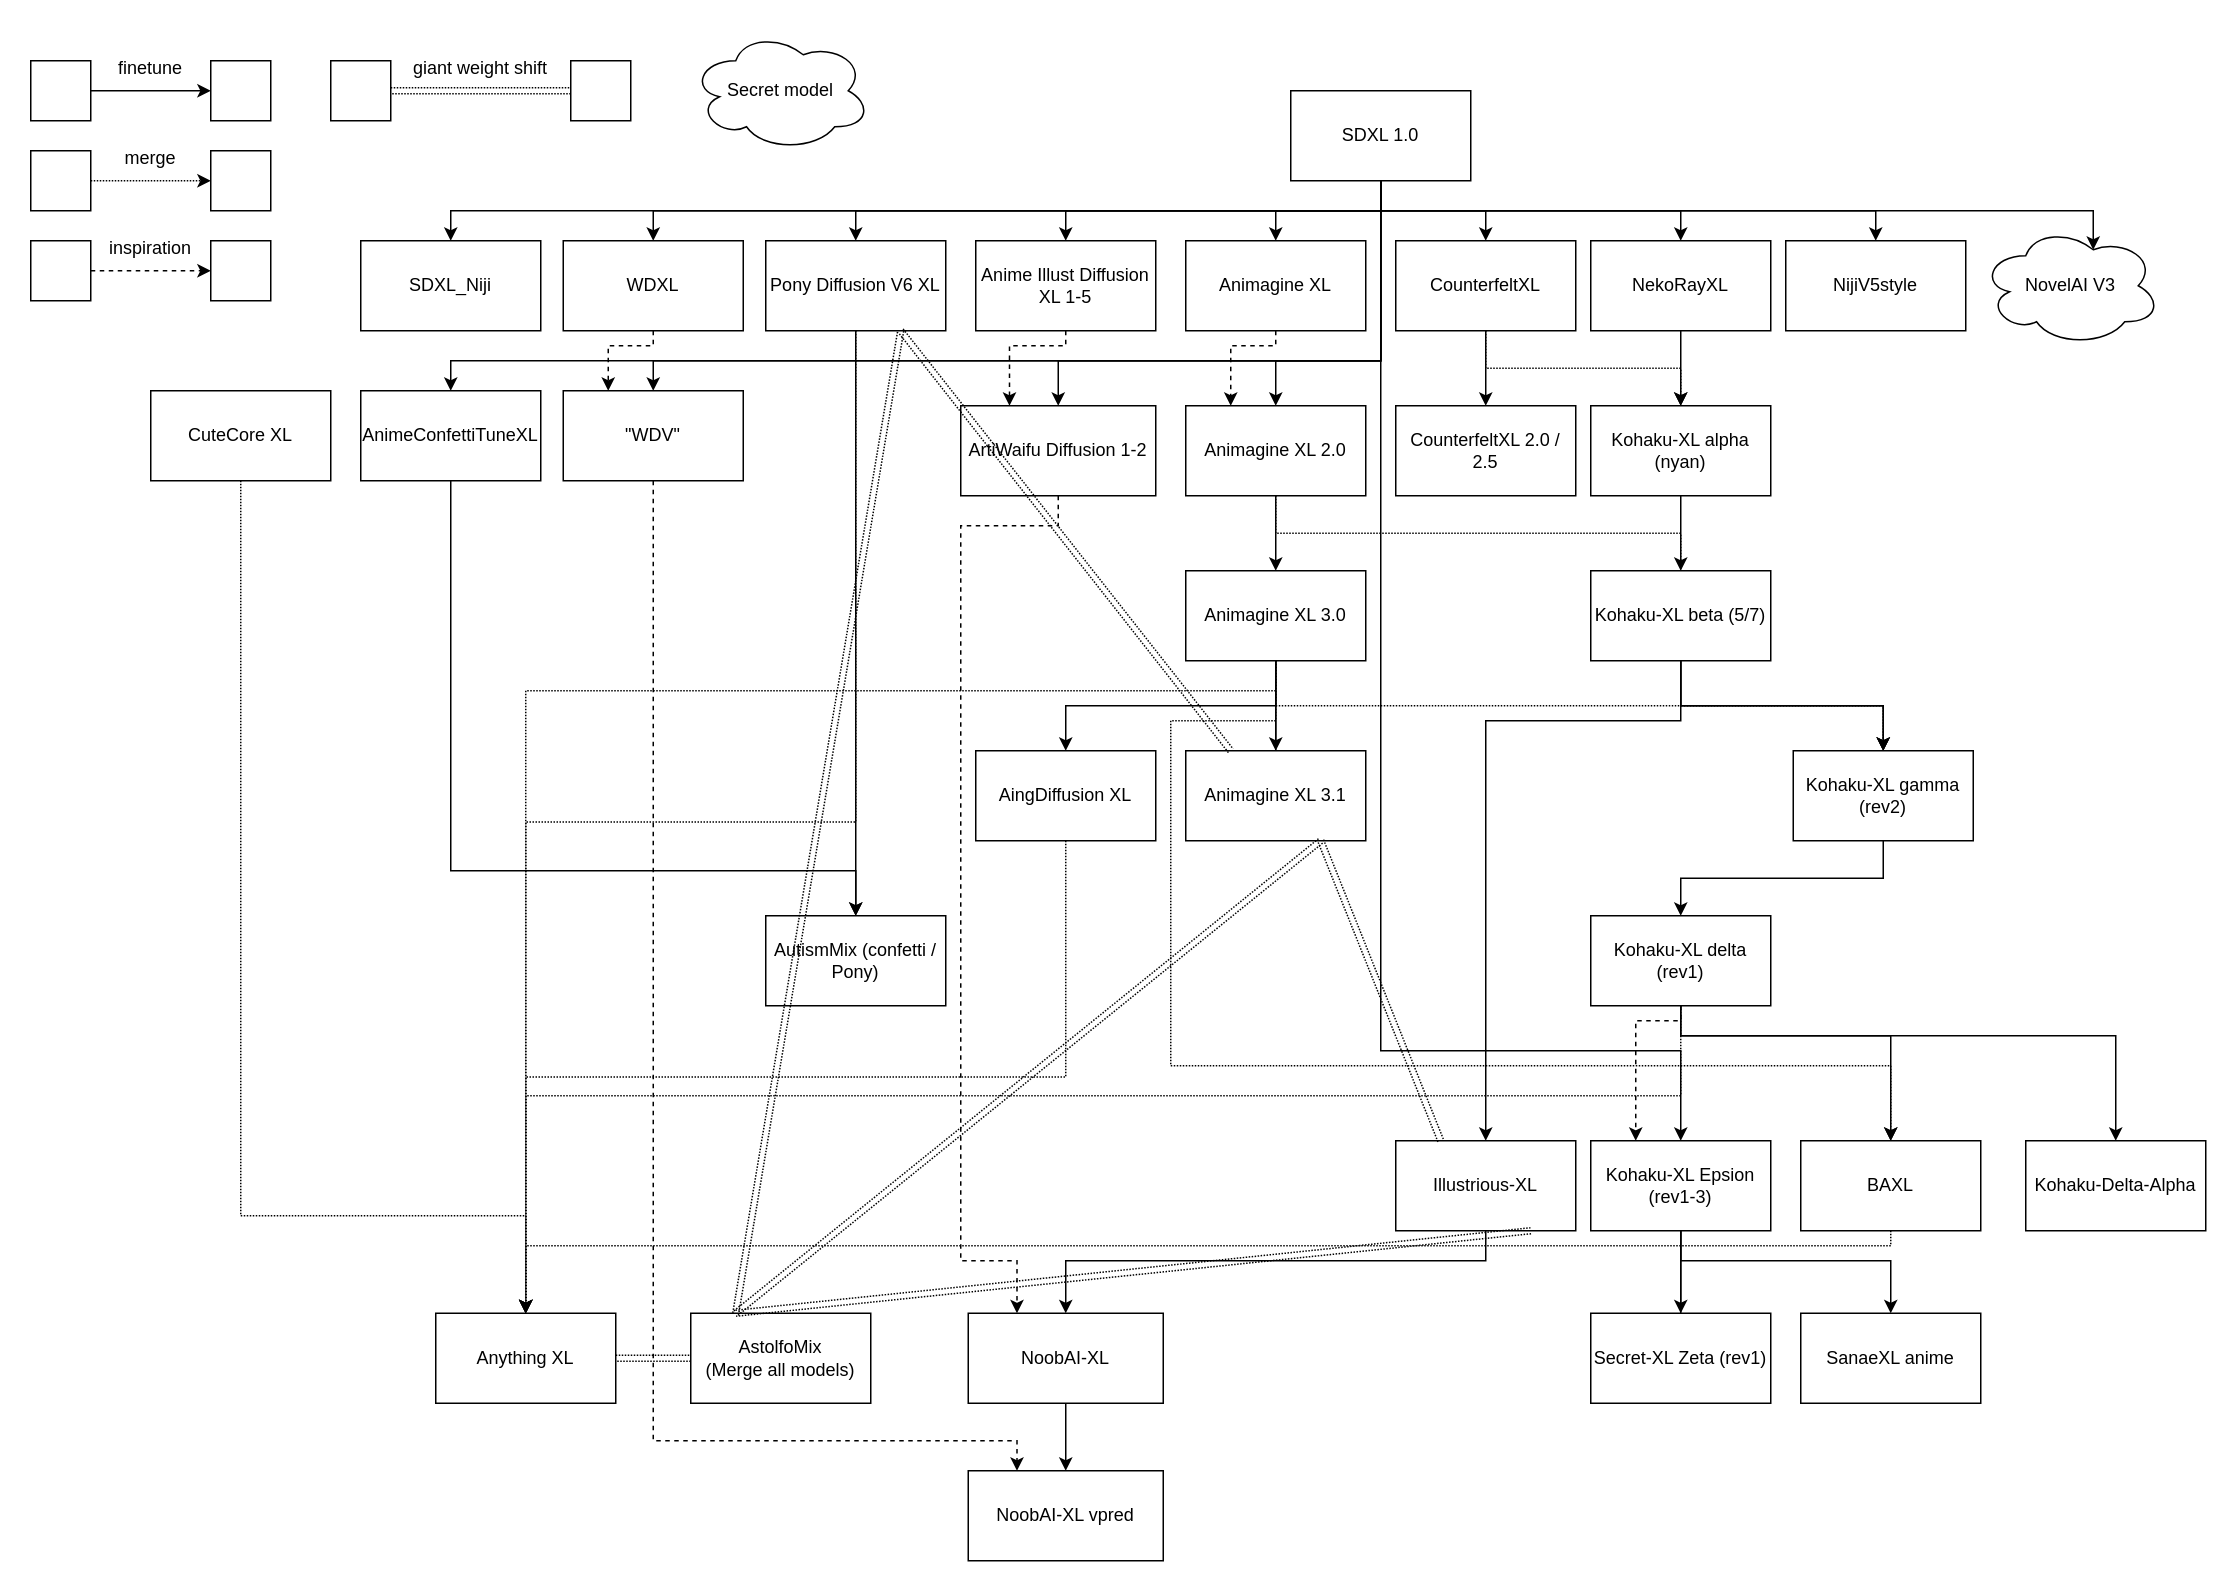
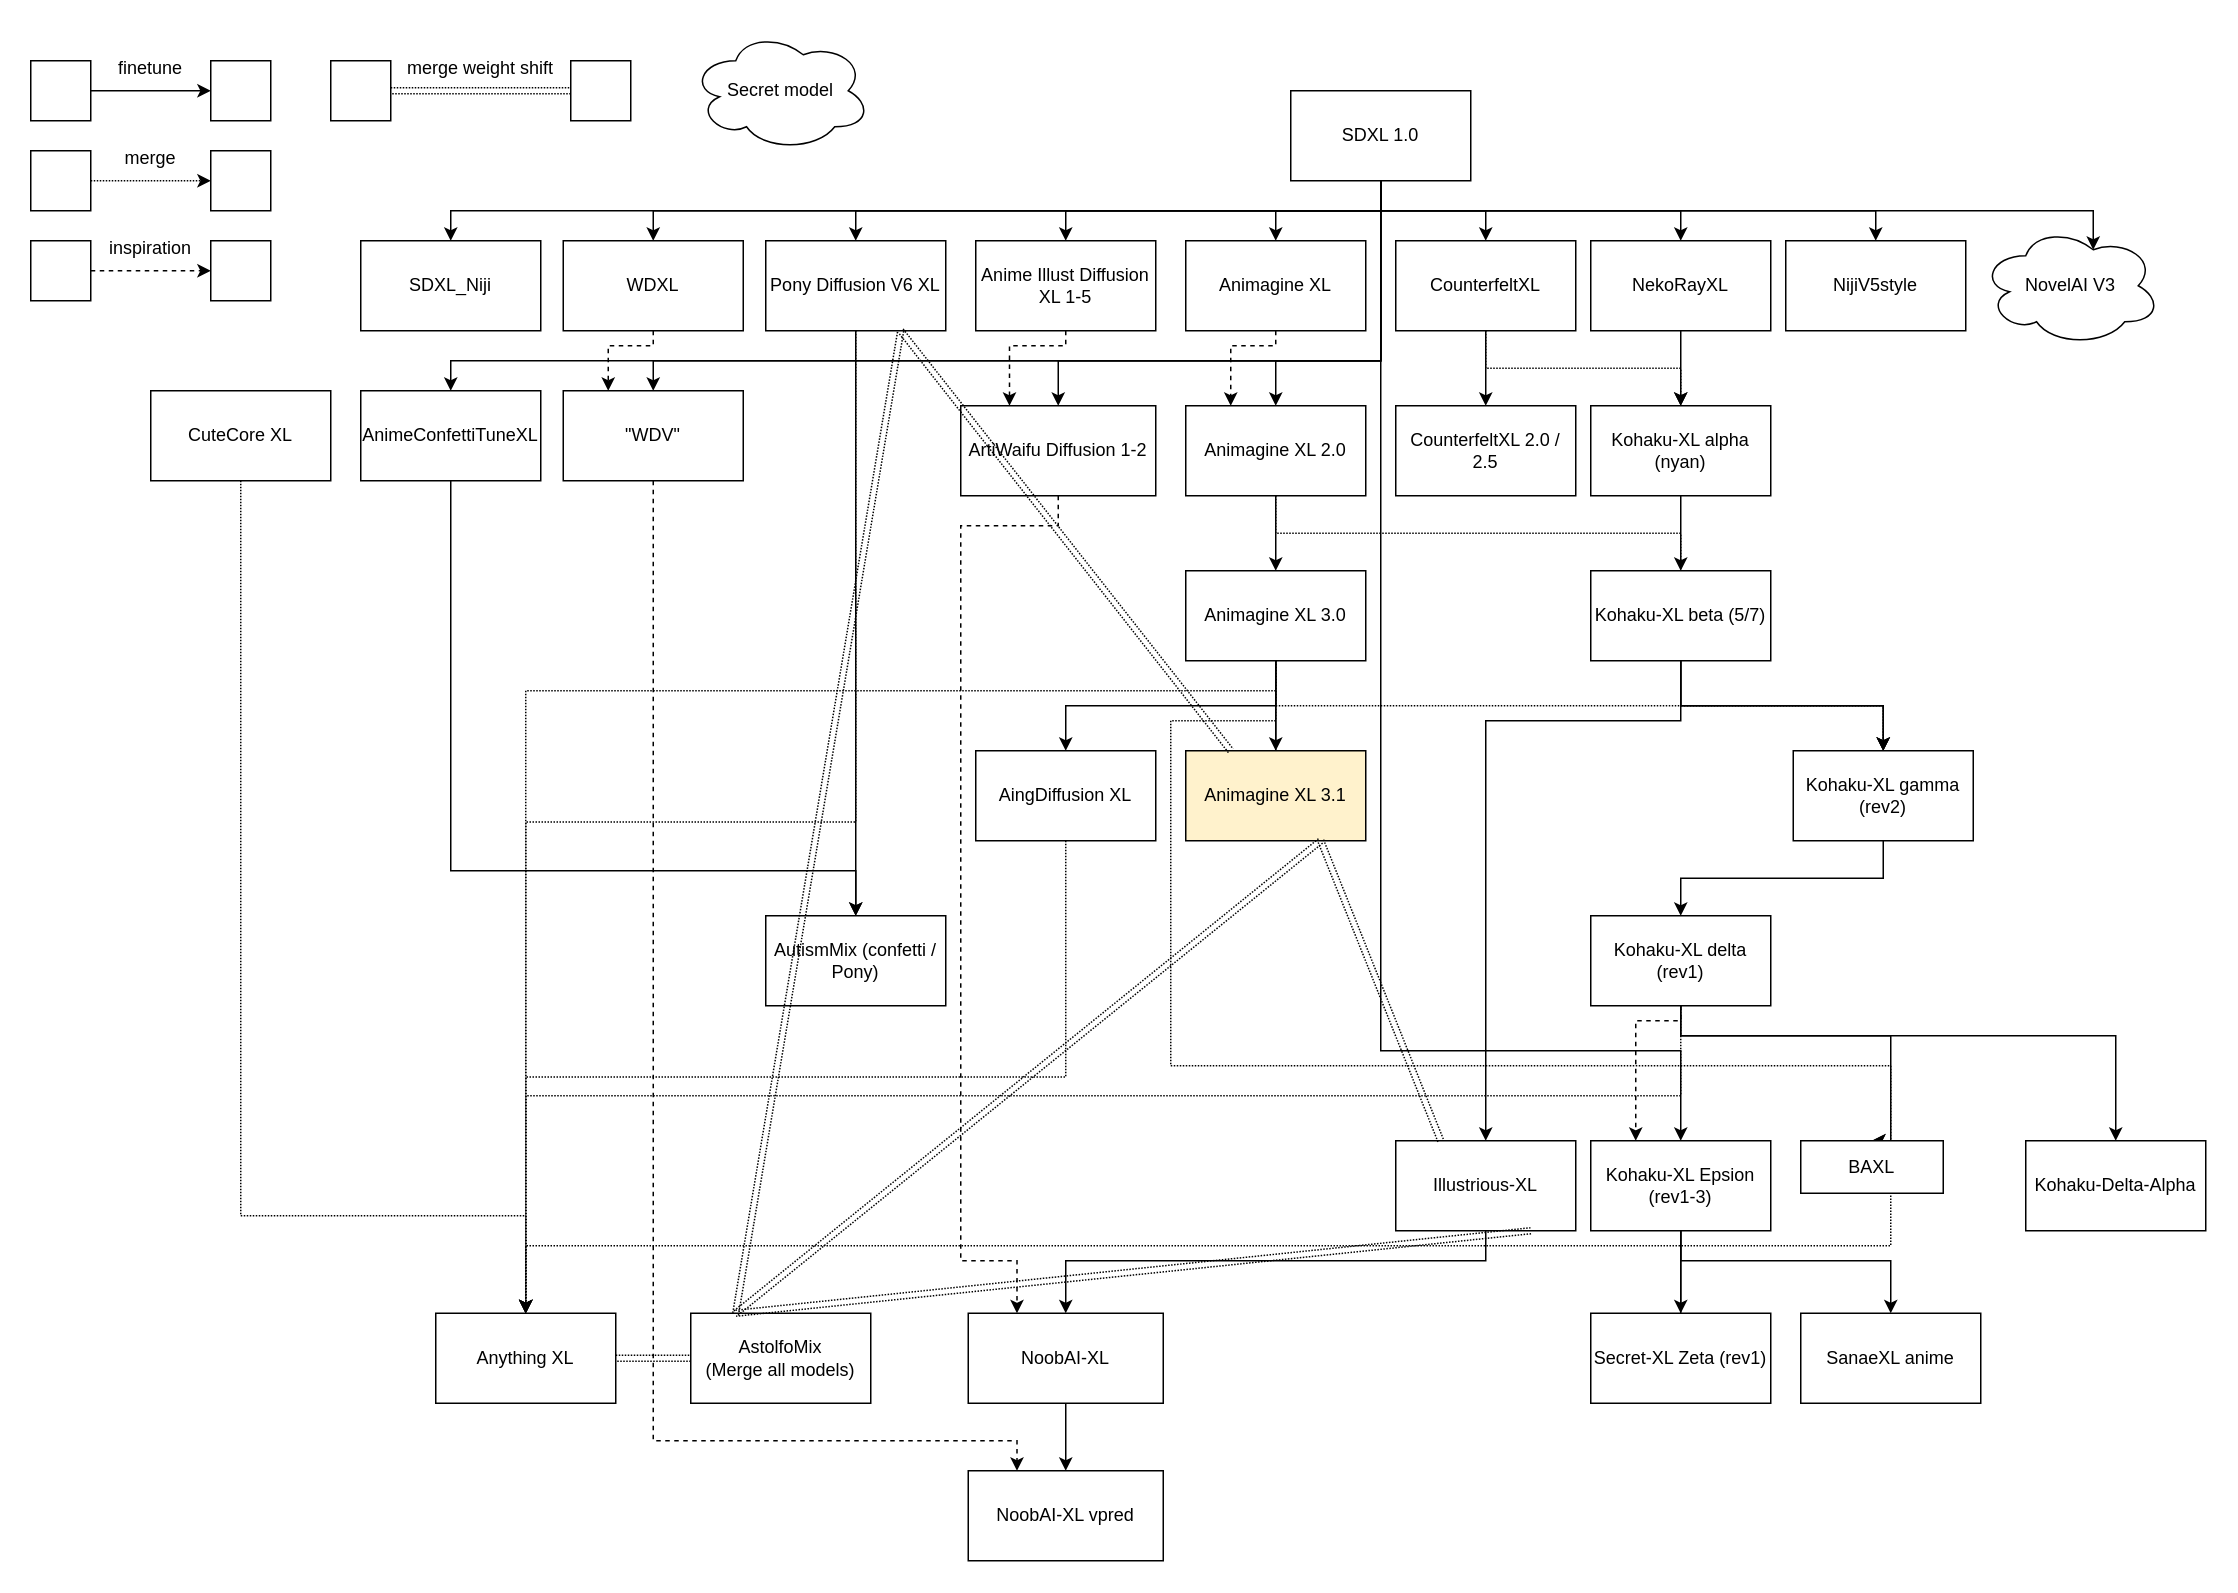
(481, 68) -> (481, 68)
(1276, 796) -> (1276, 796)
(1891, 1186) -> (1872, 1167)
